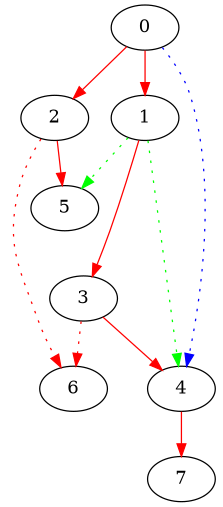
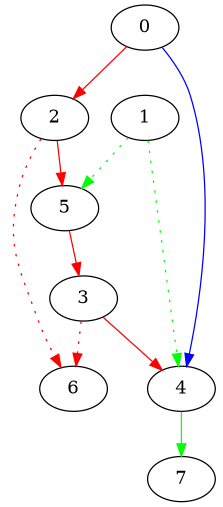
(145, 67) -> none
(205, 197) -> (205, 197)
(119, 203) -> (73, 247)
(181, 428) -> (181, 428)
